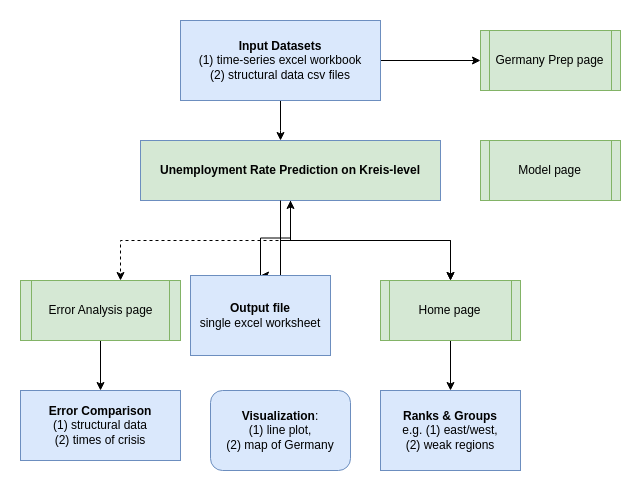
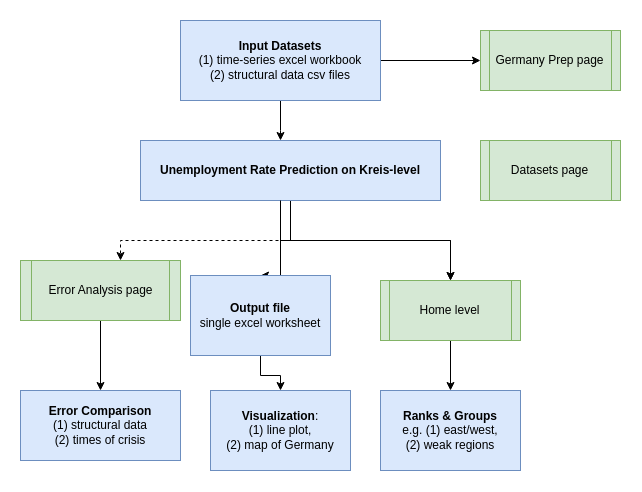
(291, 171) -> (291, 171)
(550, 171) -> (550, 171)
(261, 243) -> (265, 376)
(101, 311) -> (101, 291)
(450, 311) -> (450, 311)
(281, 431) -> (281, 431)
